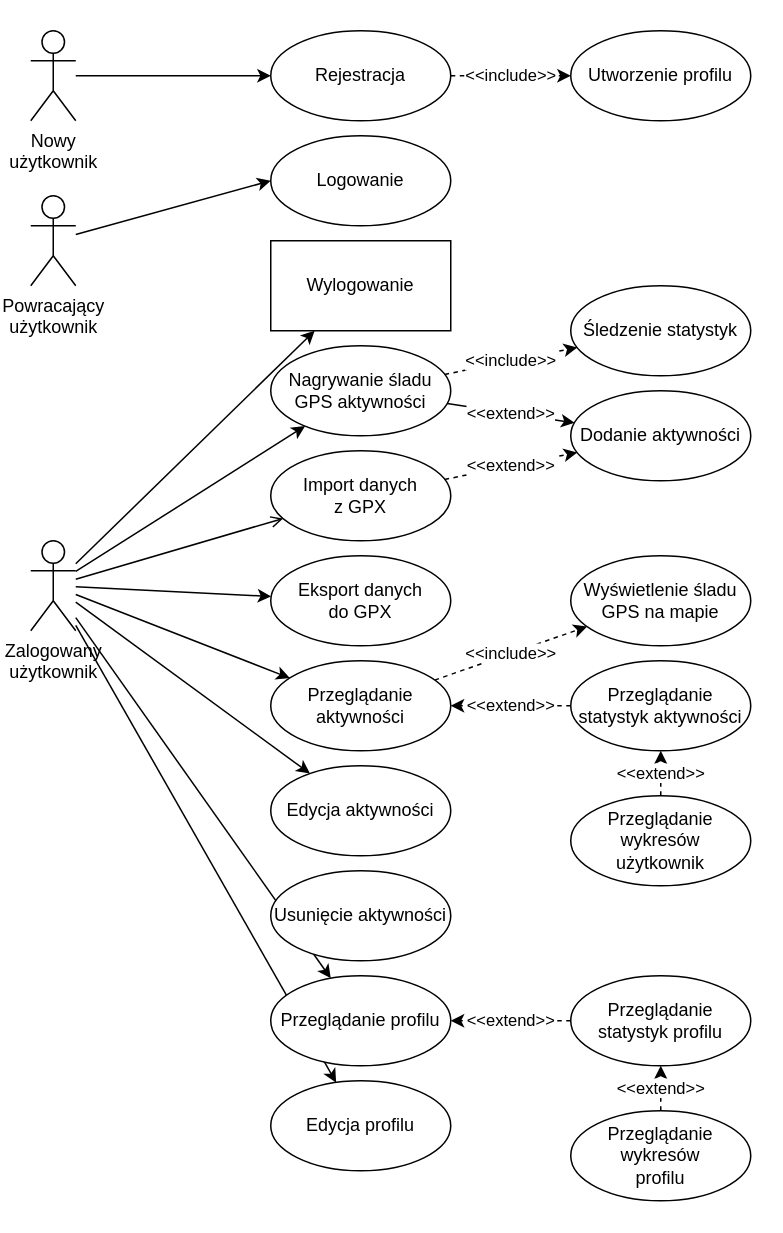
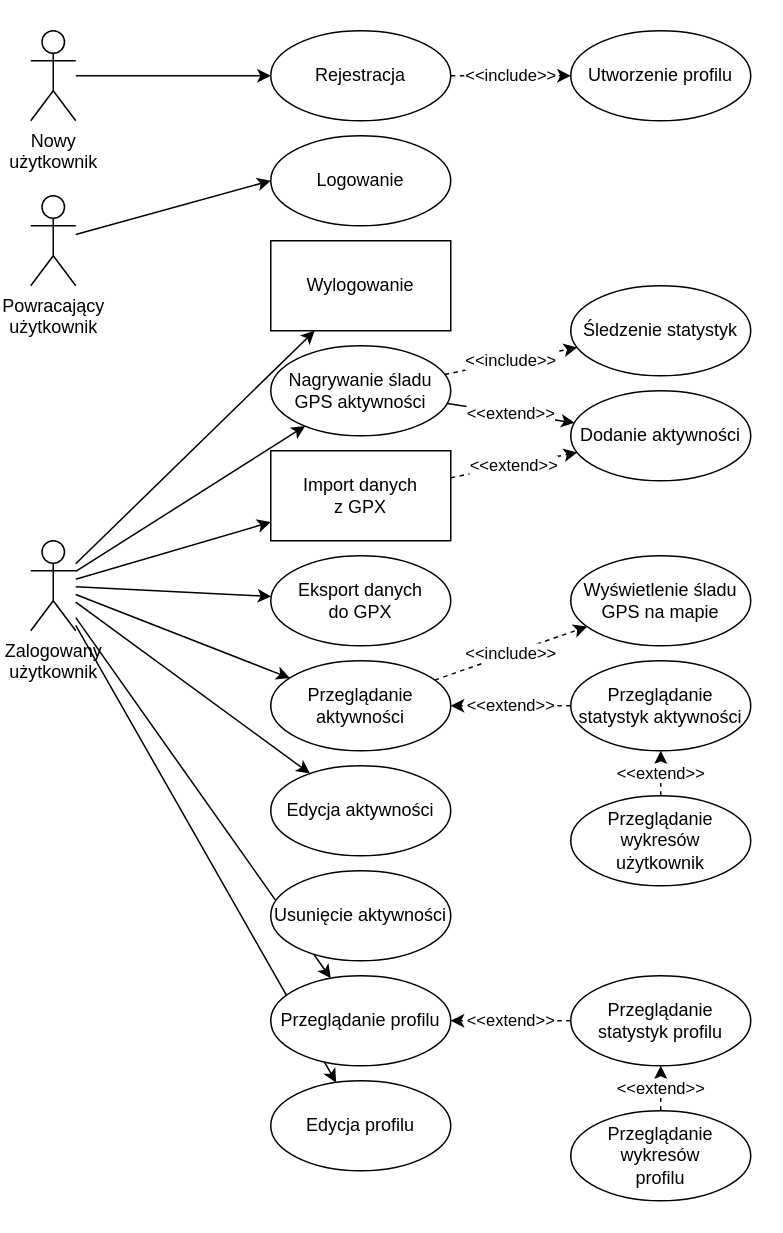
(361, 496) -> (361, 496)
(268, 523) -> (260, 525)
